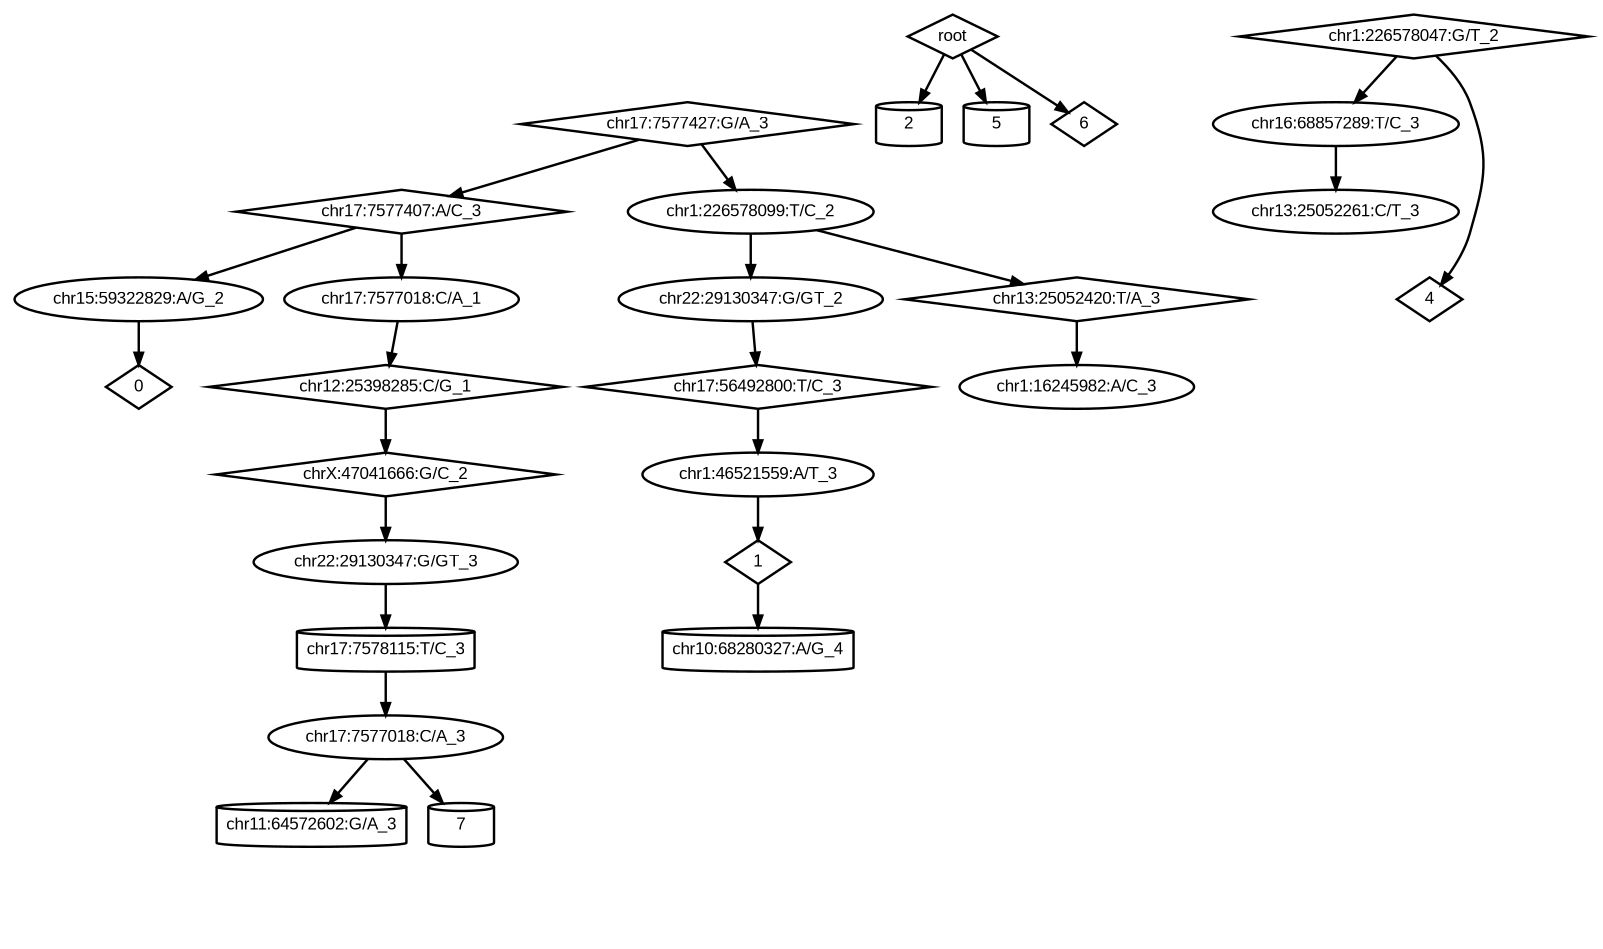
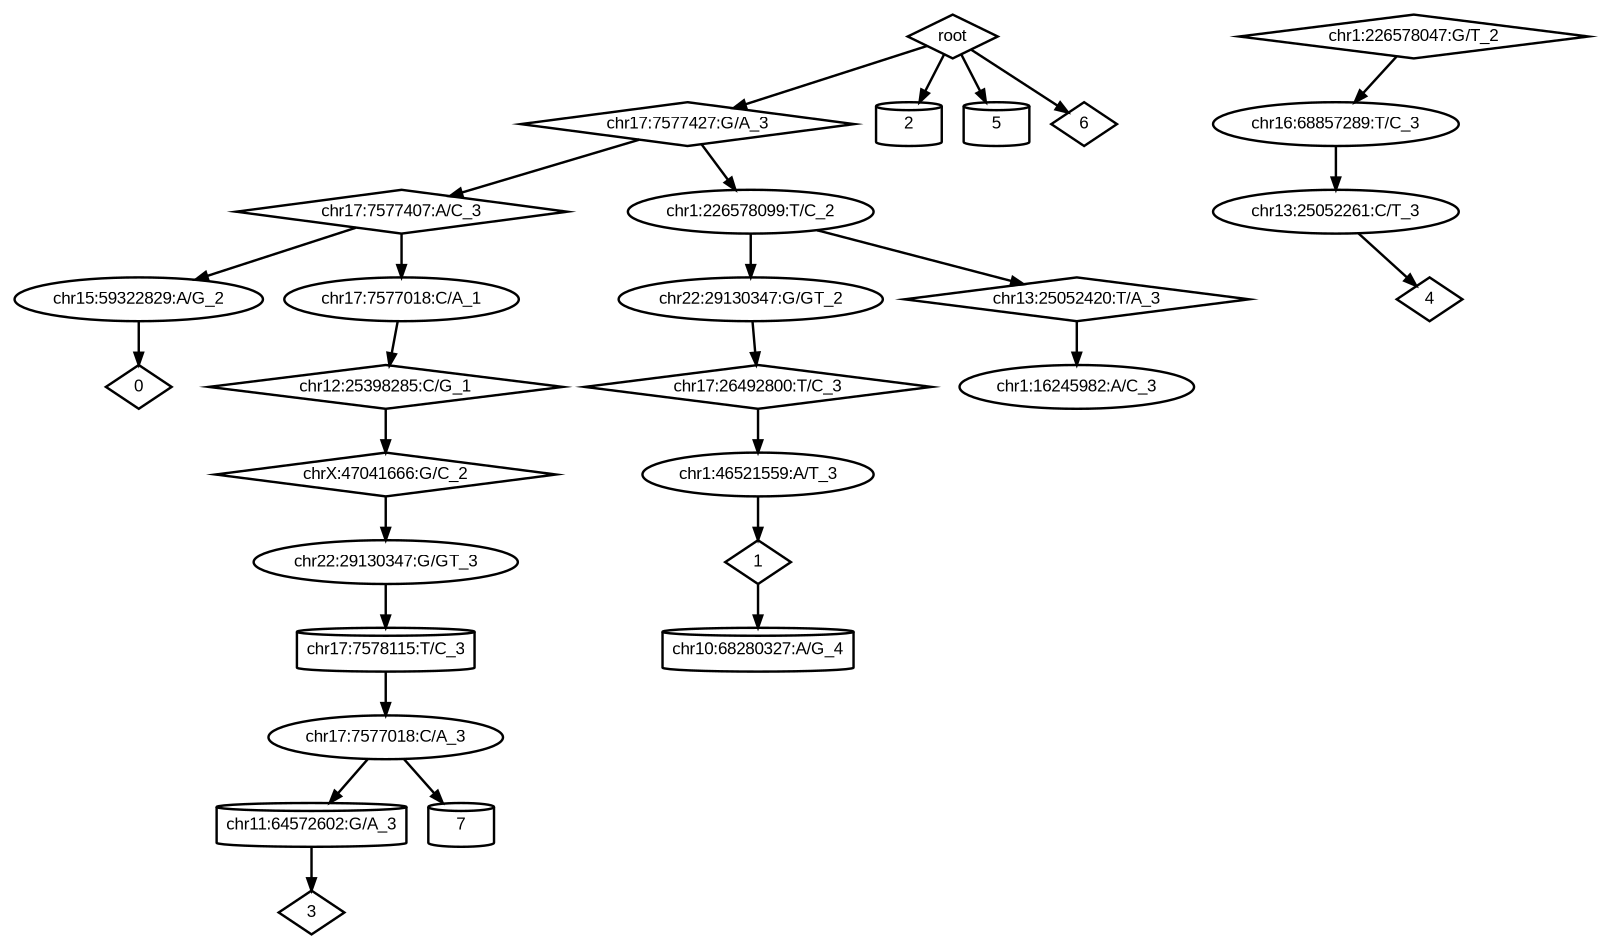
none -> (836, 75)
(1483, 162) -> (1383, 255)
(758, 387) -> (758, 387)
none -> (312, 912)
